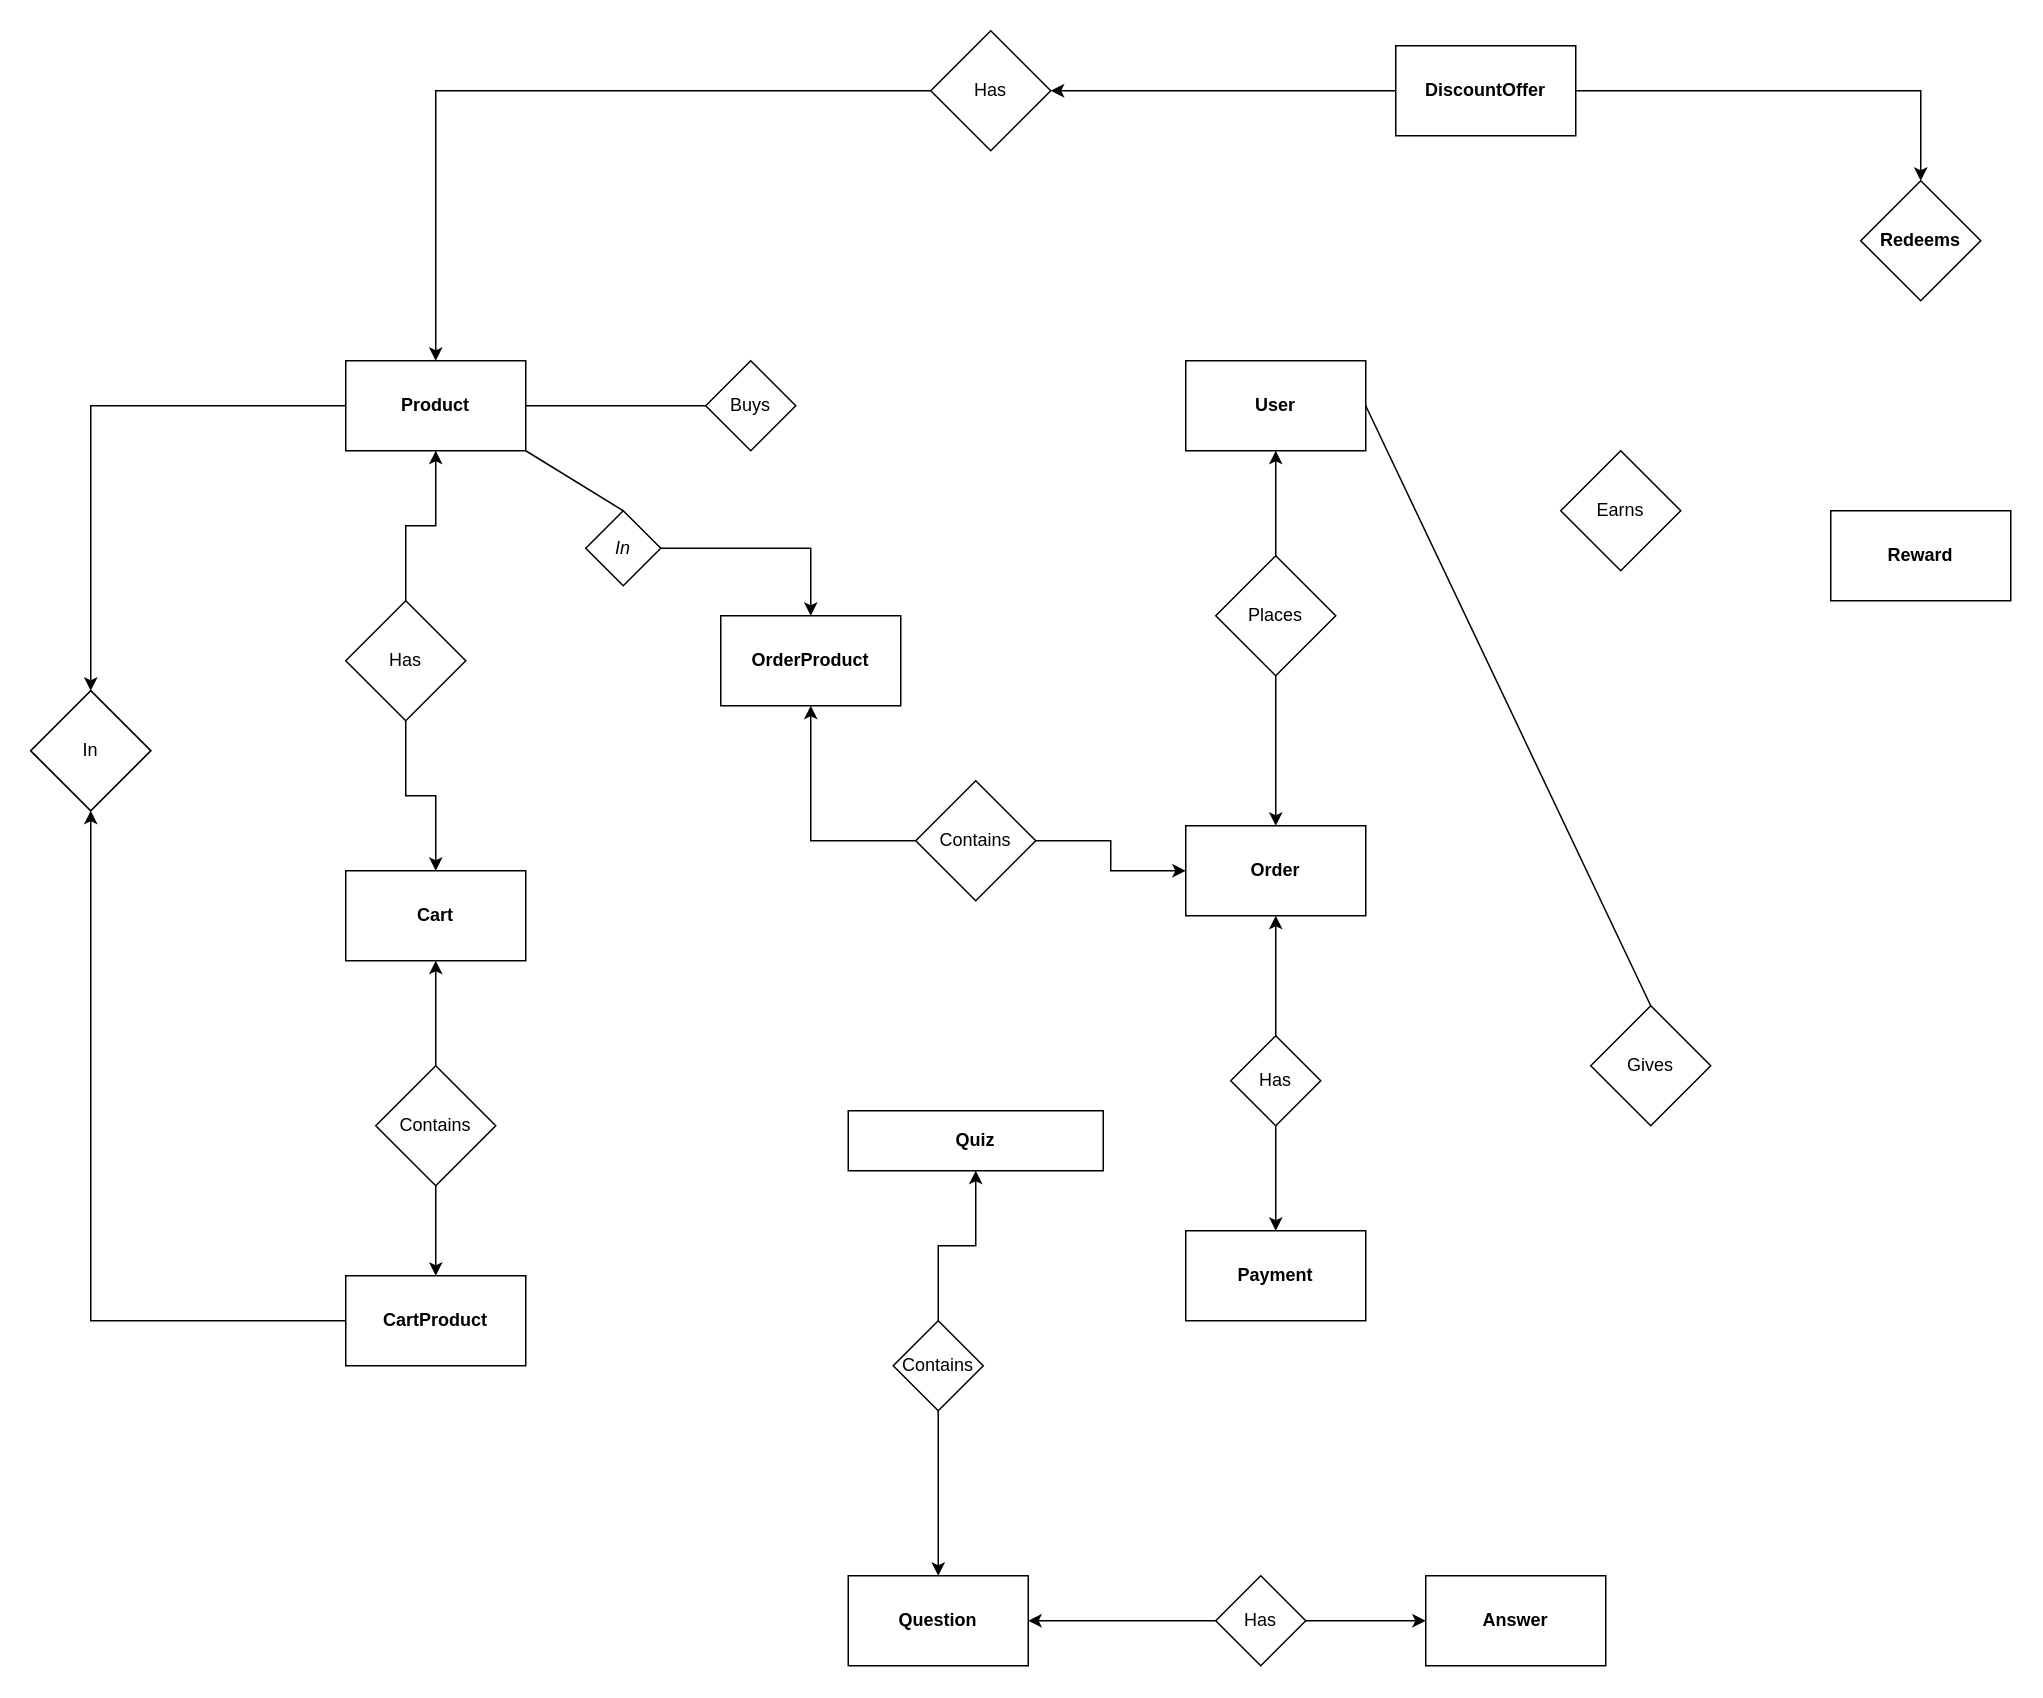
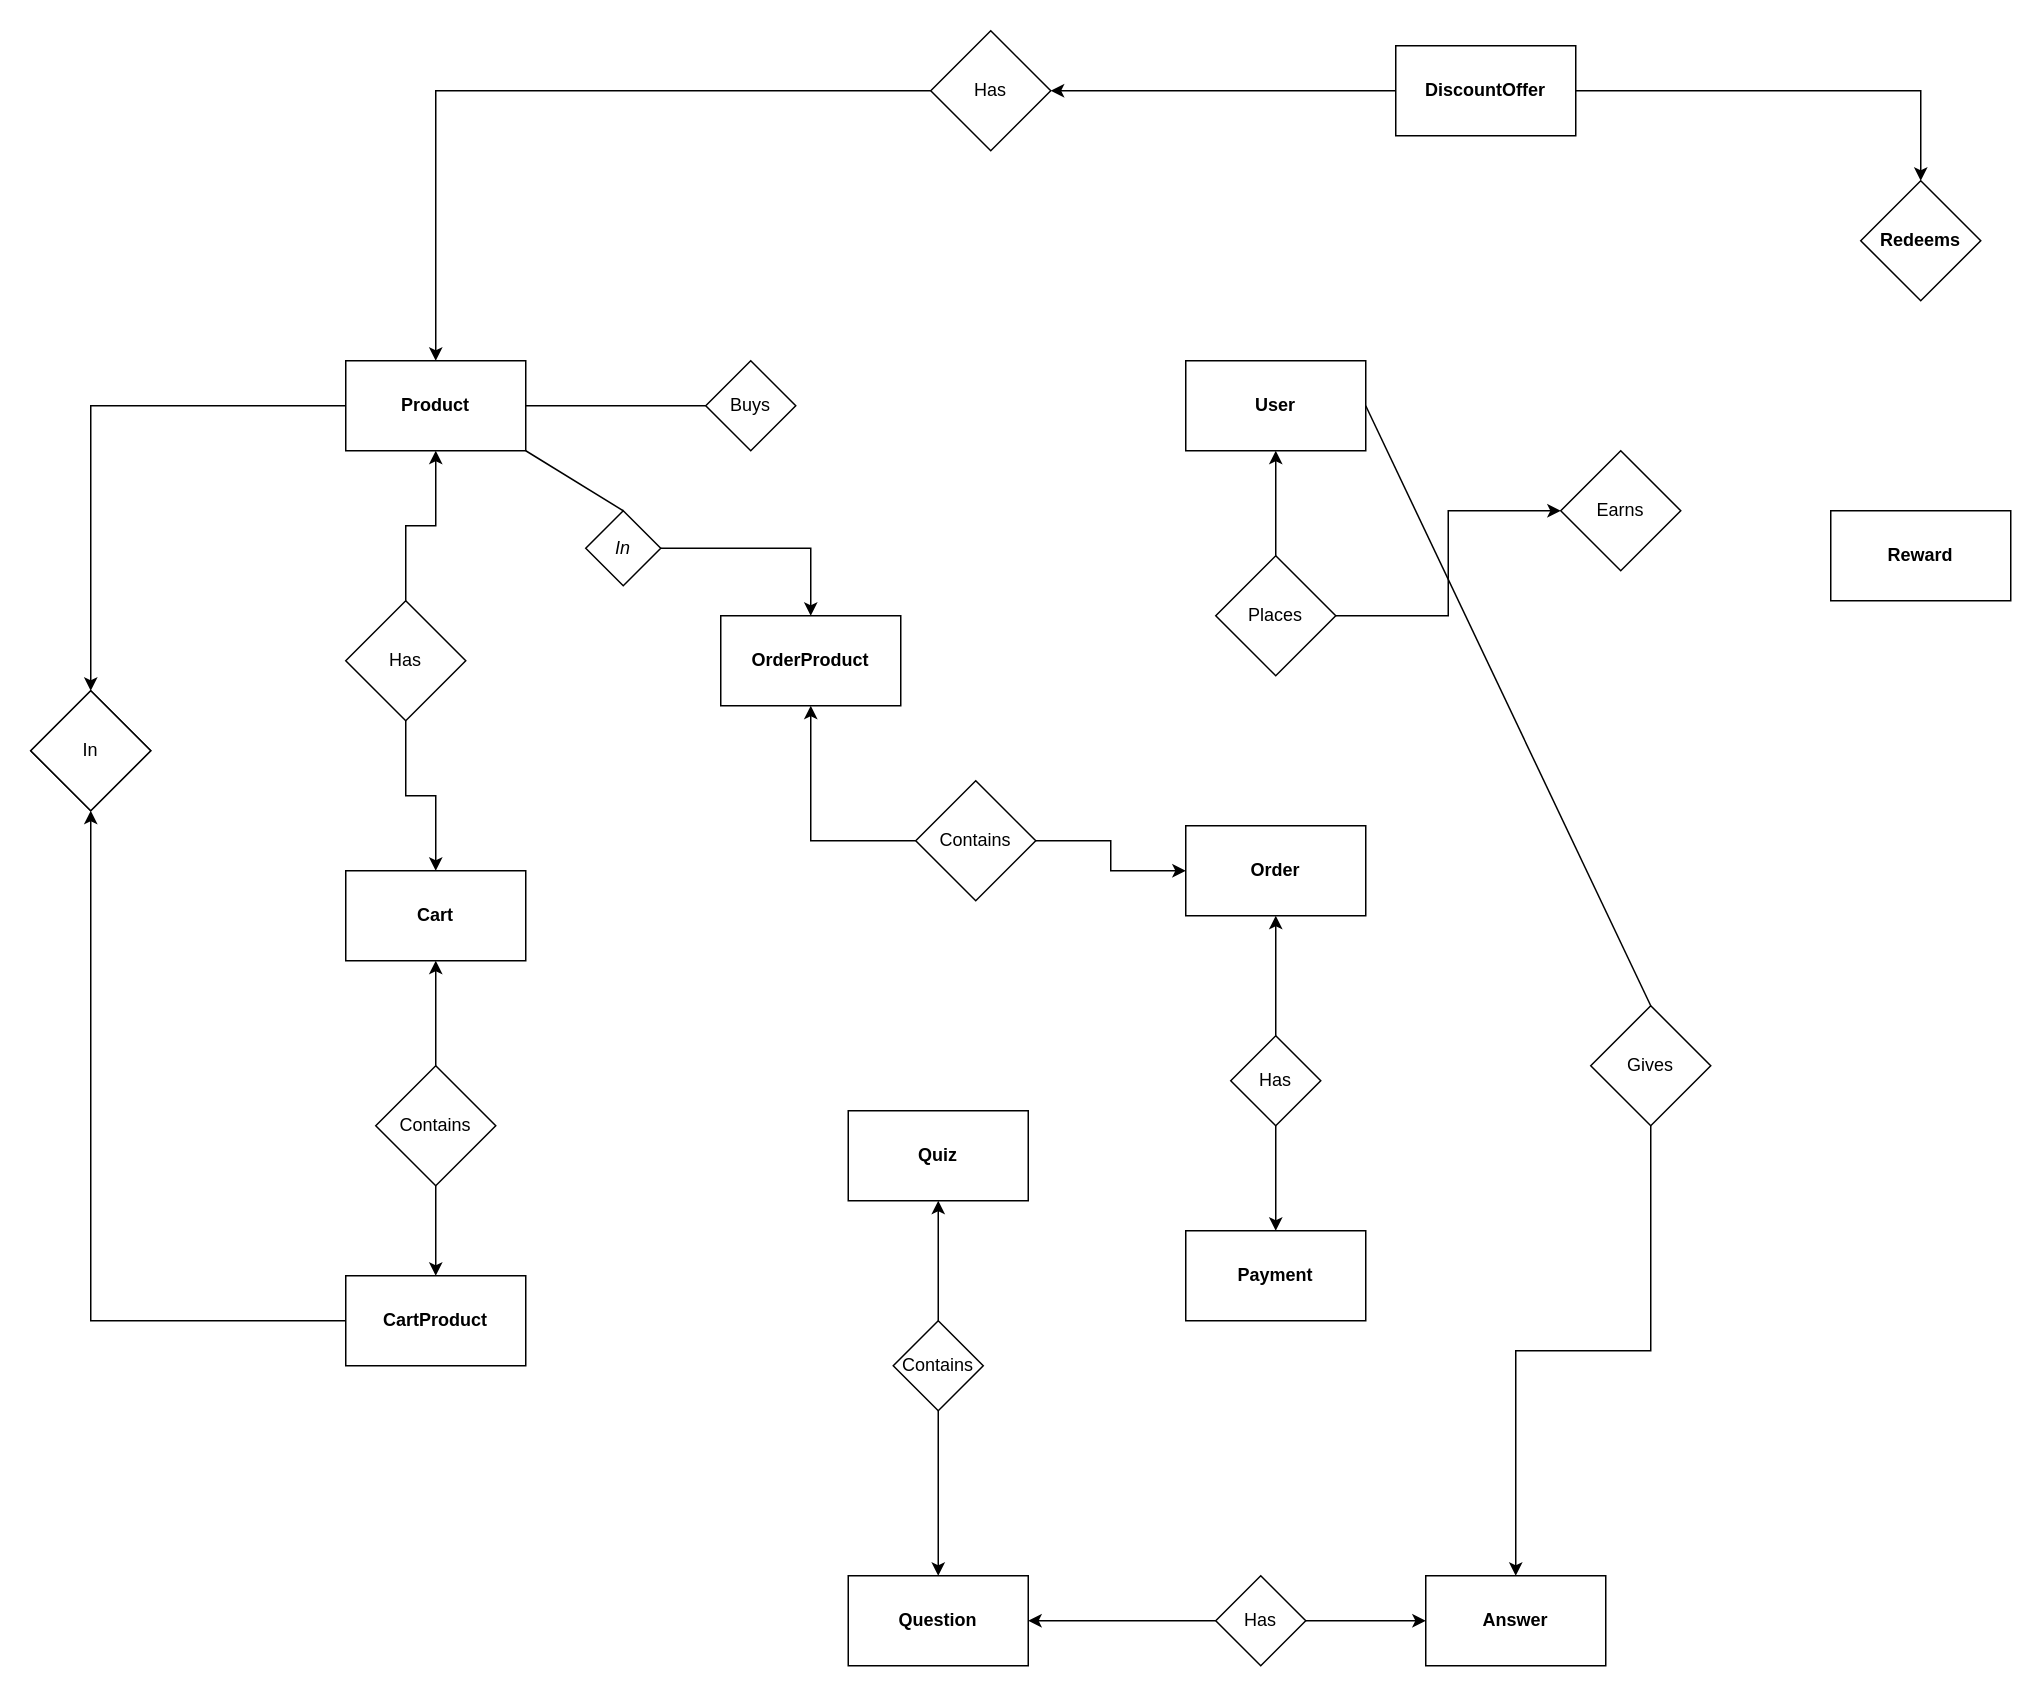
(1276, 746) -> (1467, 511)
(976, 1141) -> (938, 1156)
none -> (1589, 1351)
